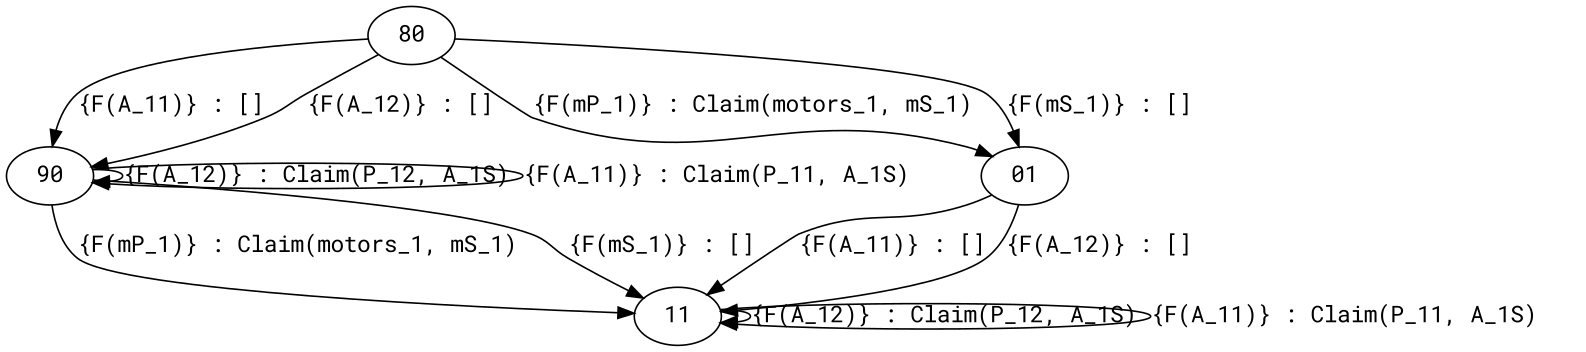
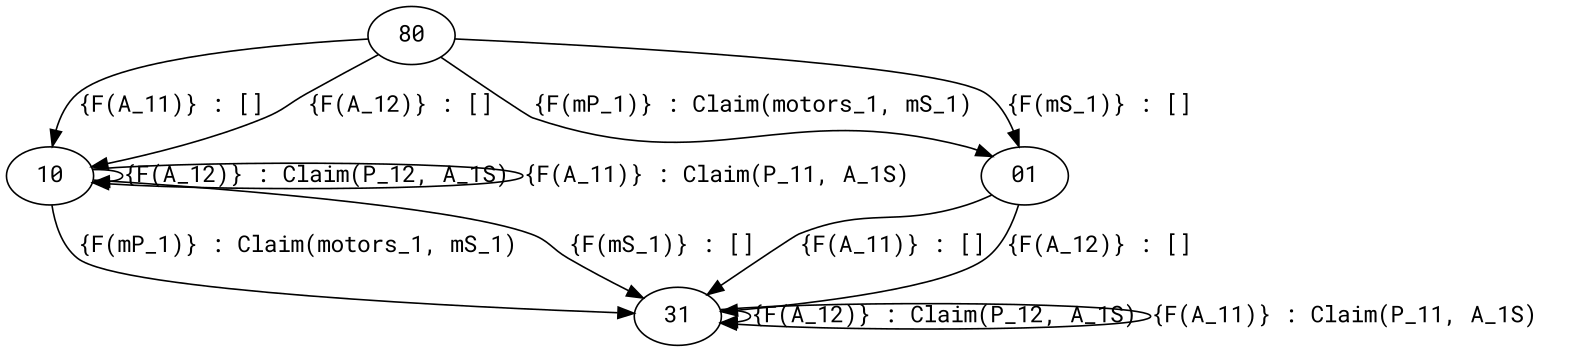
(50, 176) -> (50, 176)
(678, 316) -> (678, 316)
